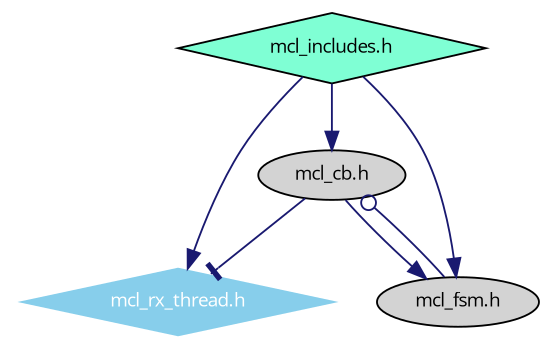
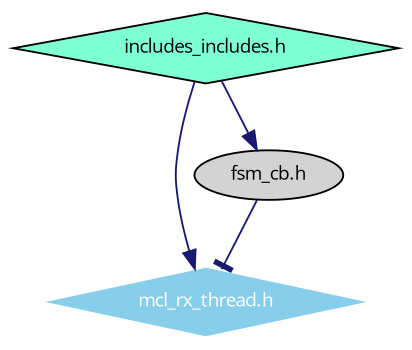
(332, 48) -> (206, 48)
(332, 175) -> (269, 175)
(458, 302) -> none
